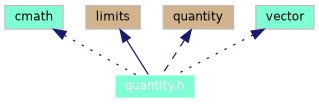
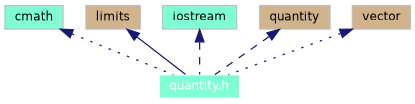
none -> (200, 17)
(285, 17) -> (381, 17)
